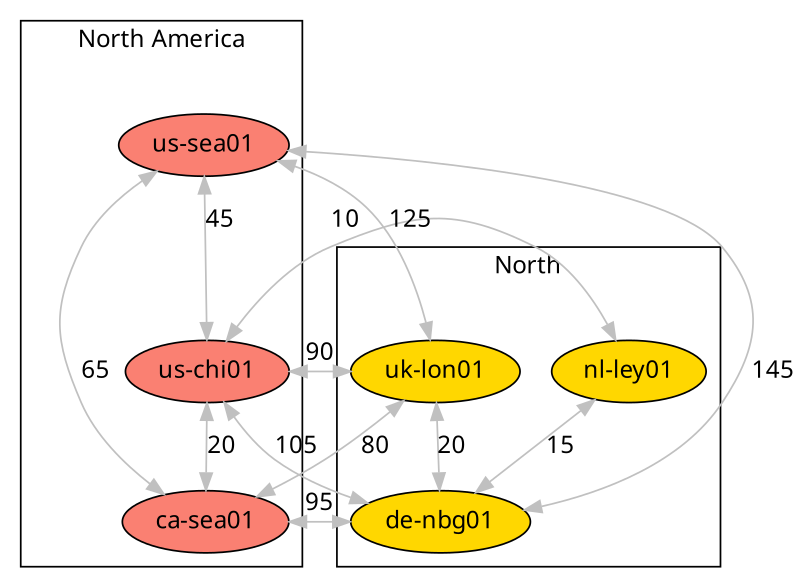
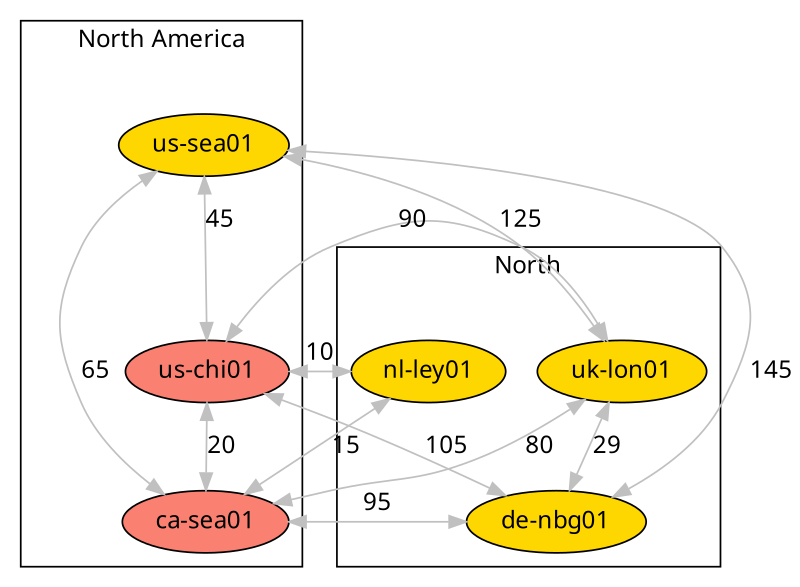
(204, 145) -> (204, 145)
(535, 446) -> (317, 446)
(452, 447) -> (607, 447)
